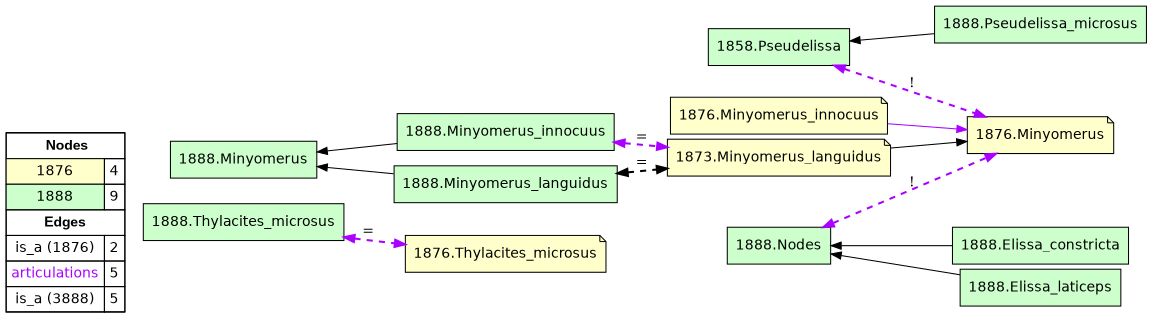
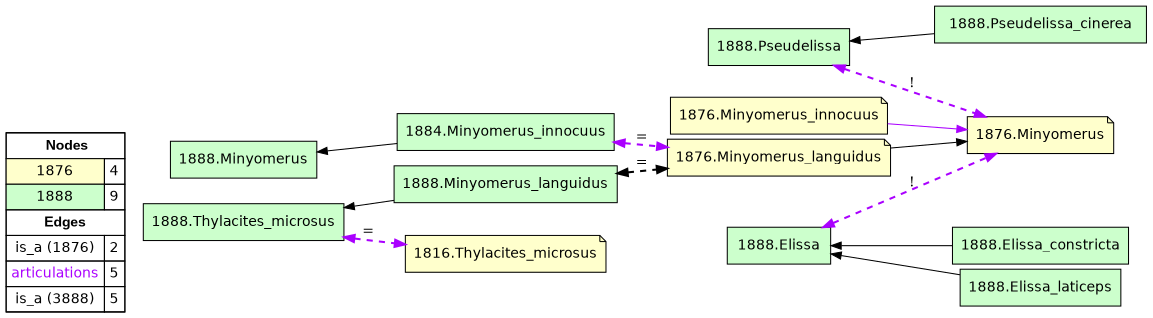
(1041, 25) -> (1041, 25)
(779, 47) -> (779, 47)
(506, 132) -> (506, 132)
(779, 158) -> (779, 158)
(360, 171) -> (374, 203)
(779, 246) -> (779, 246)
(506, 254) -> (506, 254)
